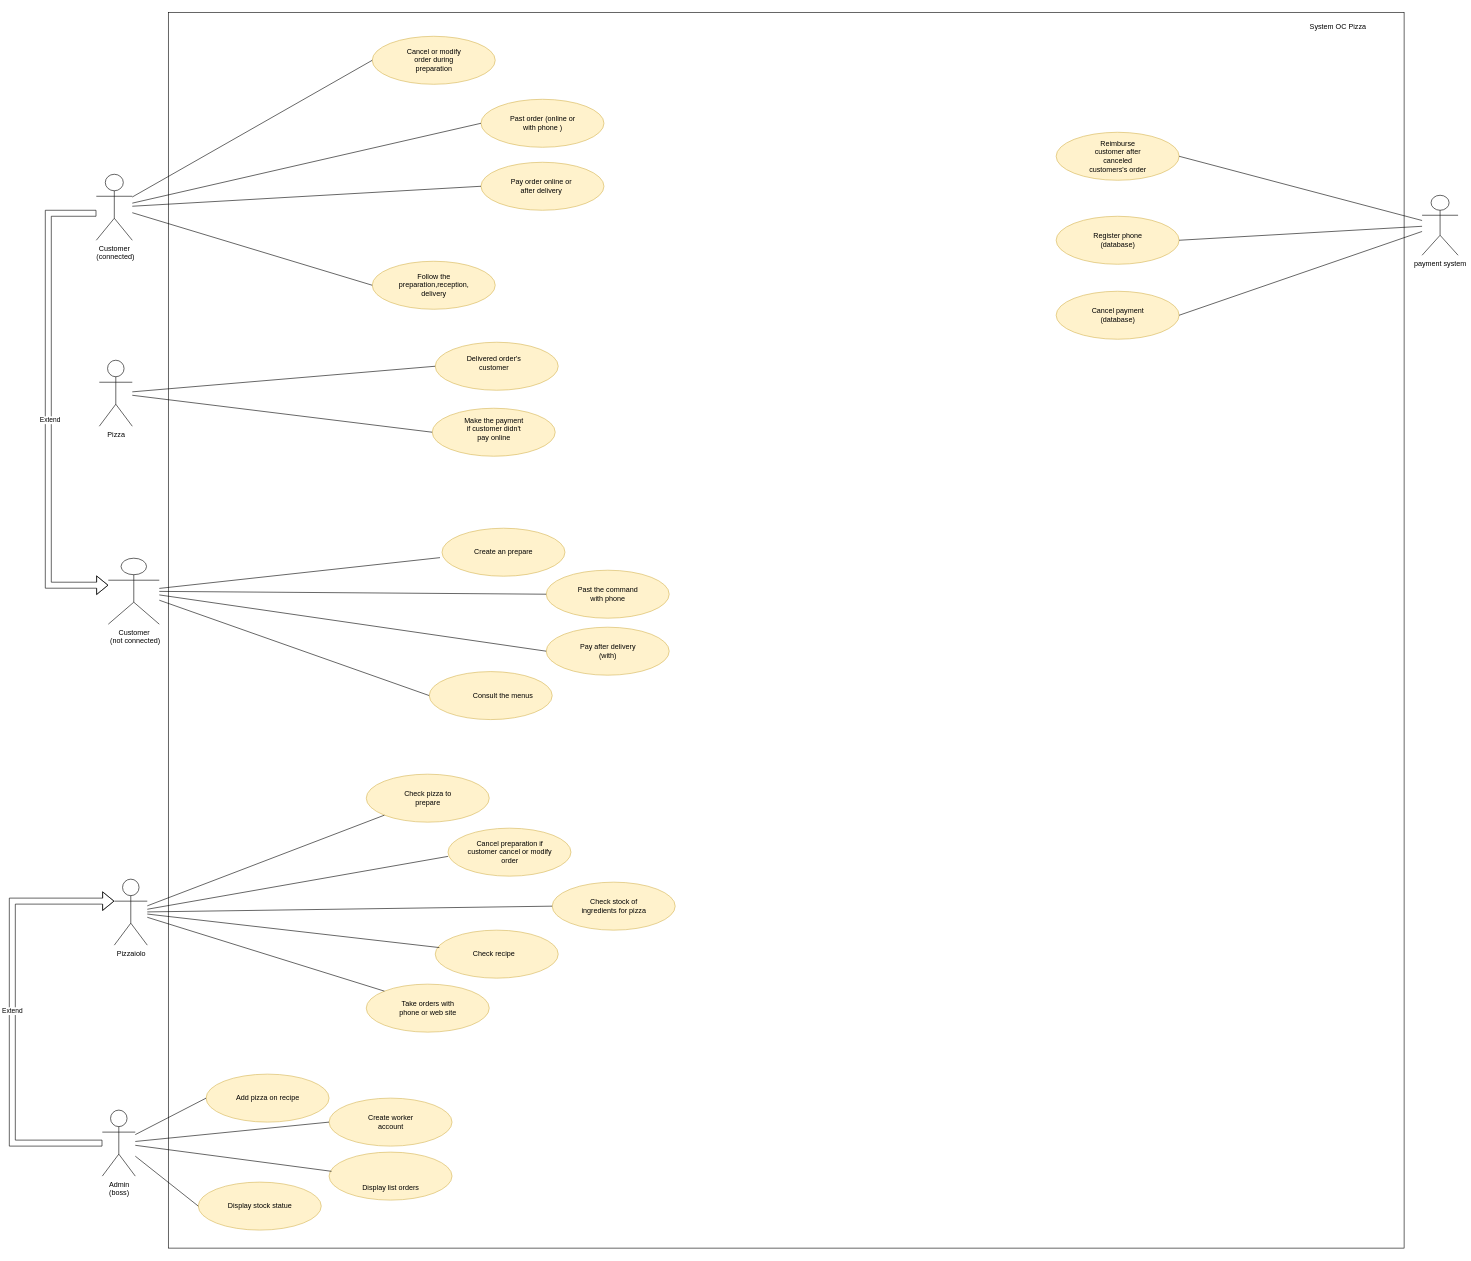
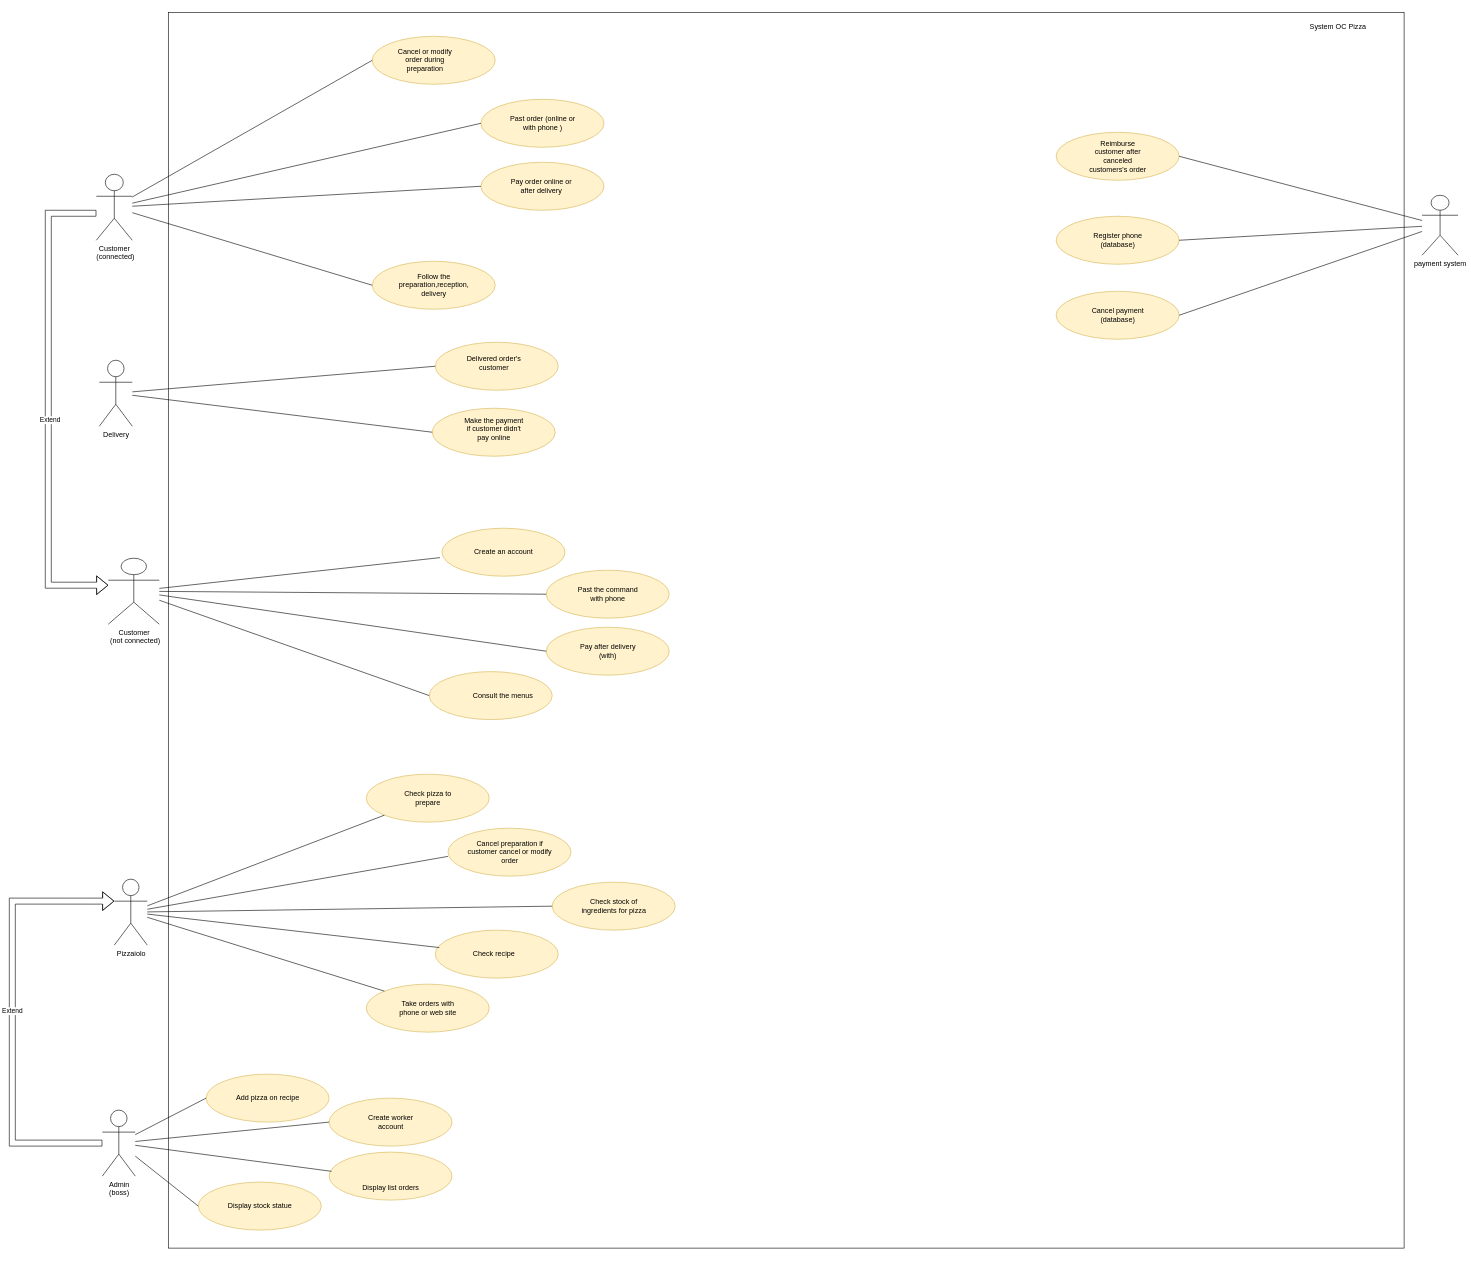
(434, 60) -> (425, 60)
(116, 435) -> (116, 435)
(504, 552) -> (504, 552)
